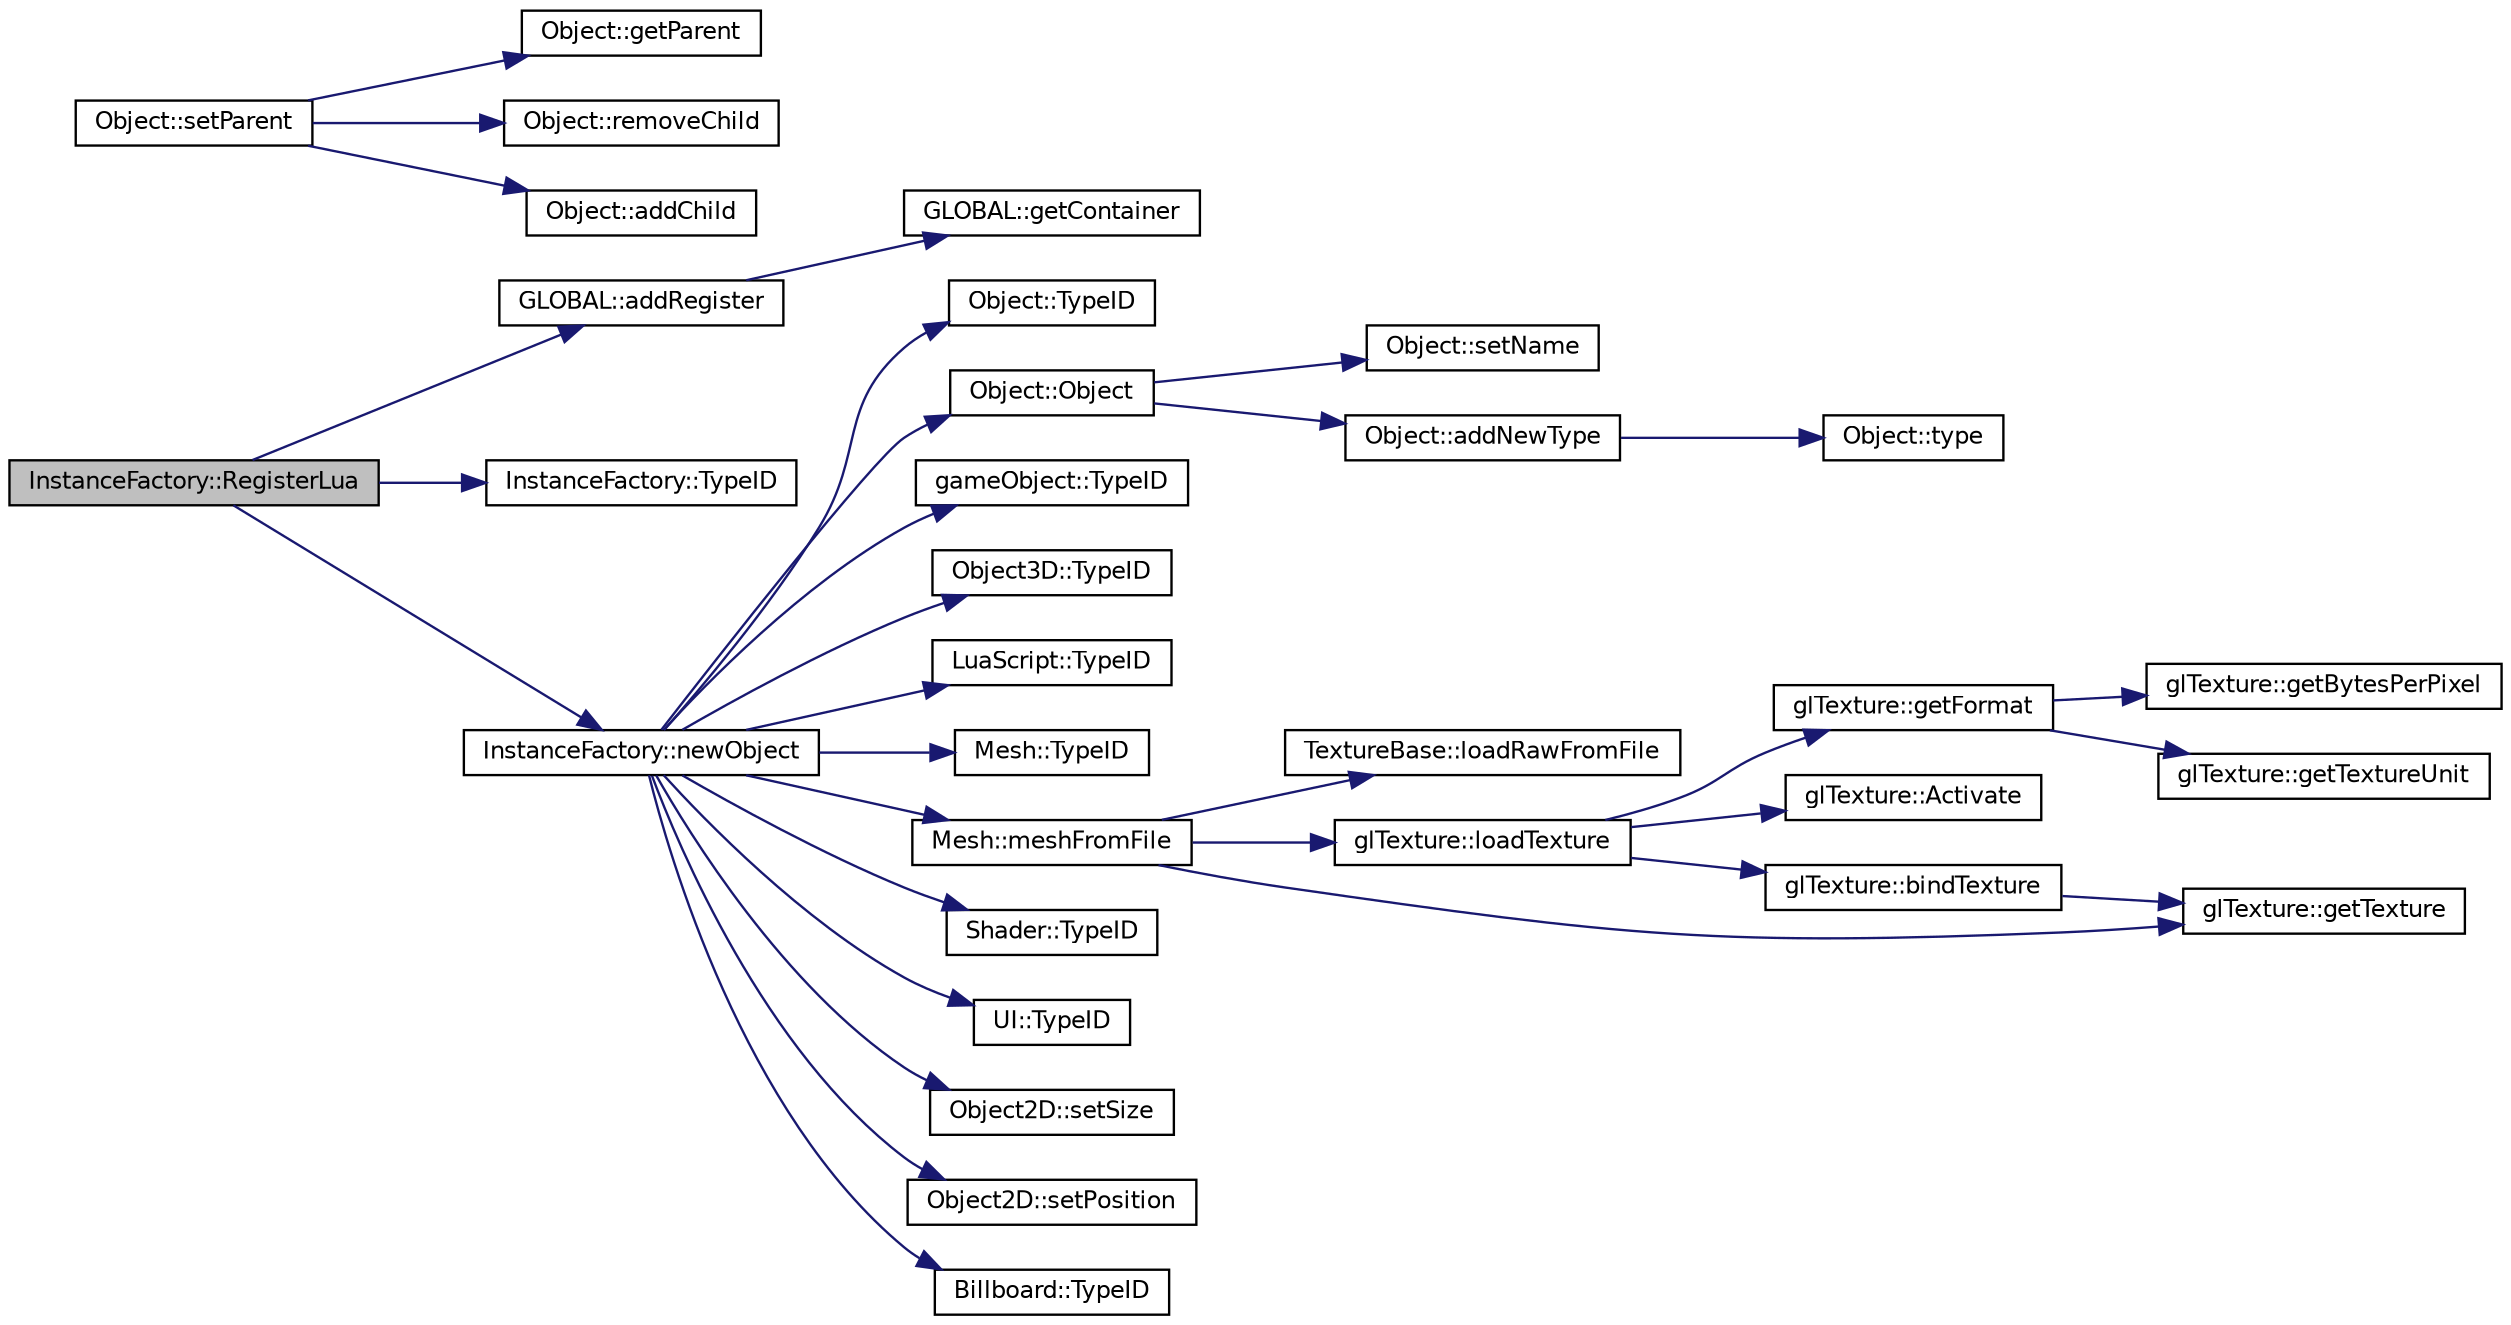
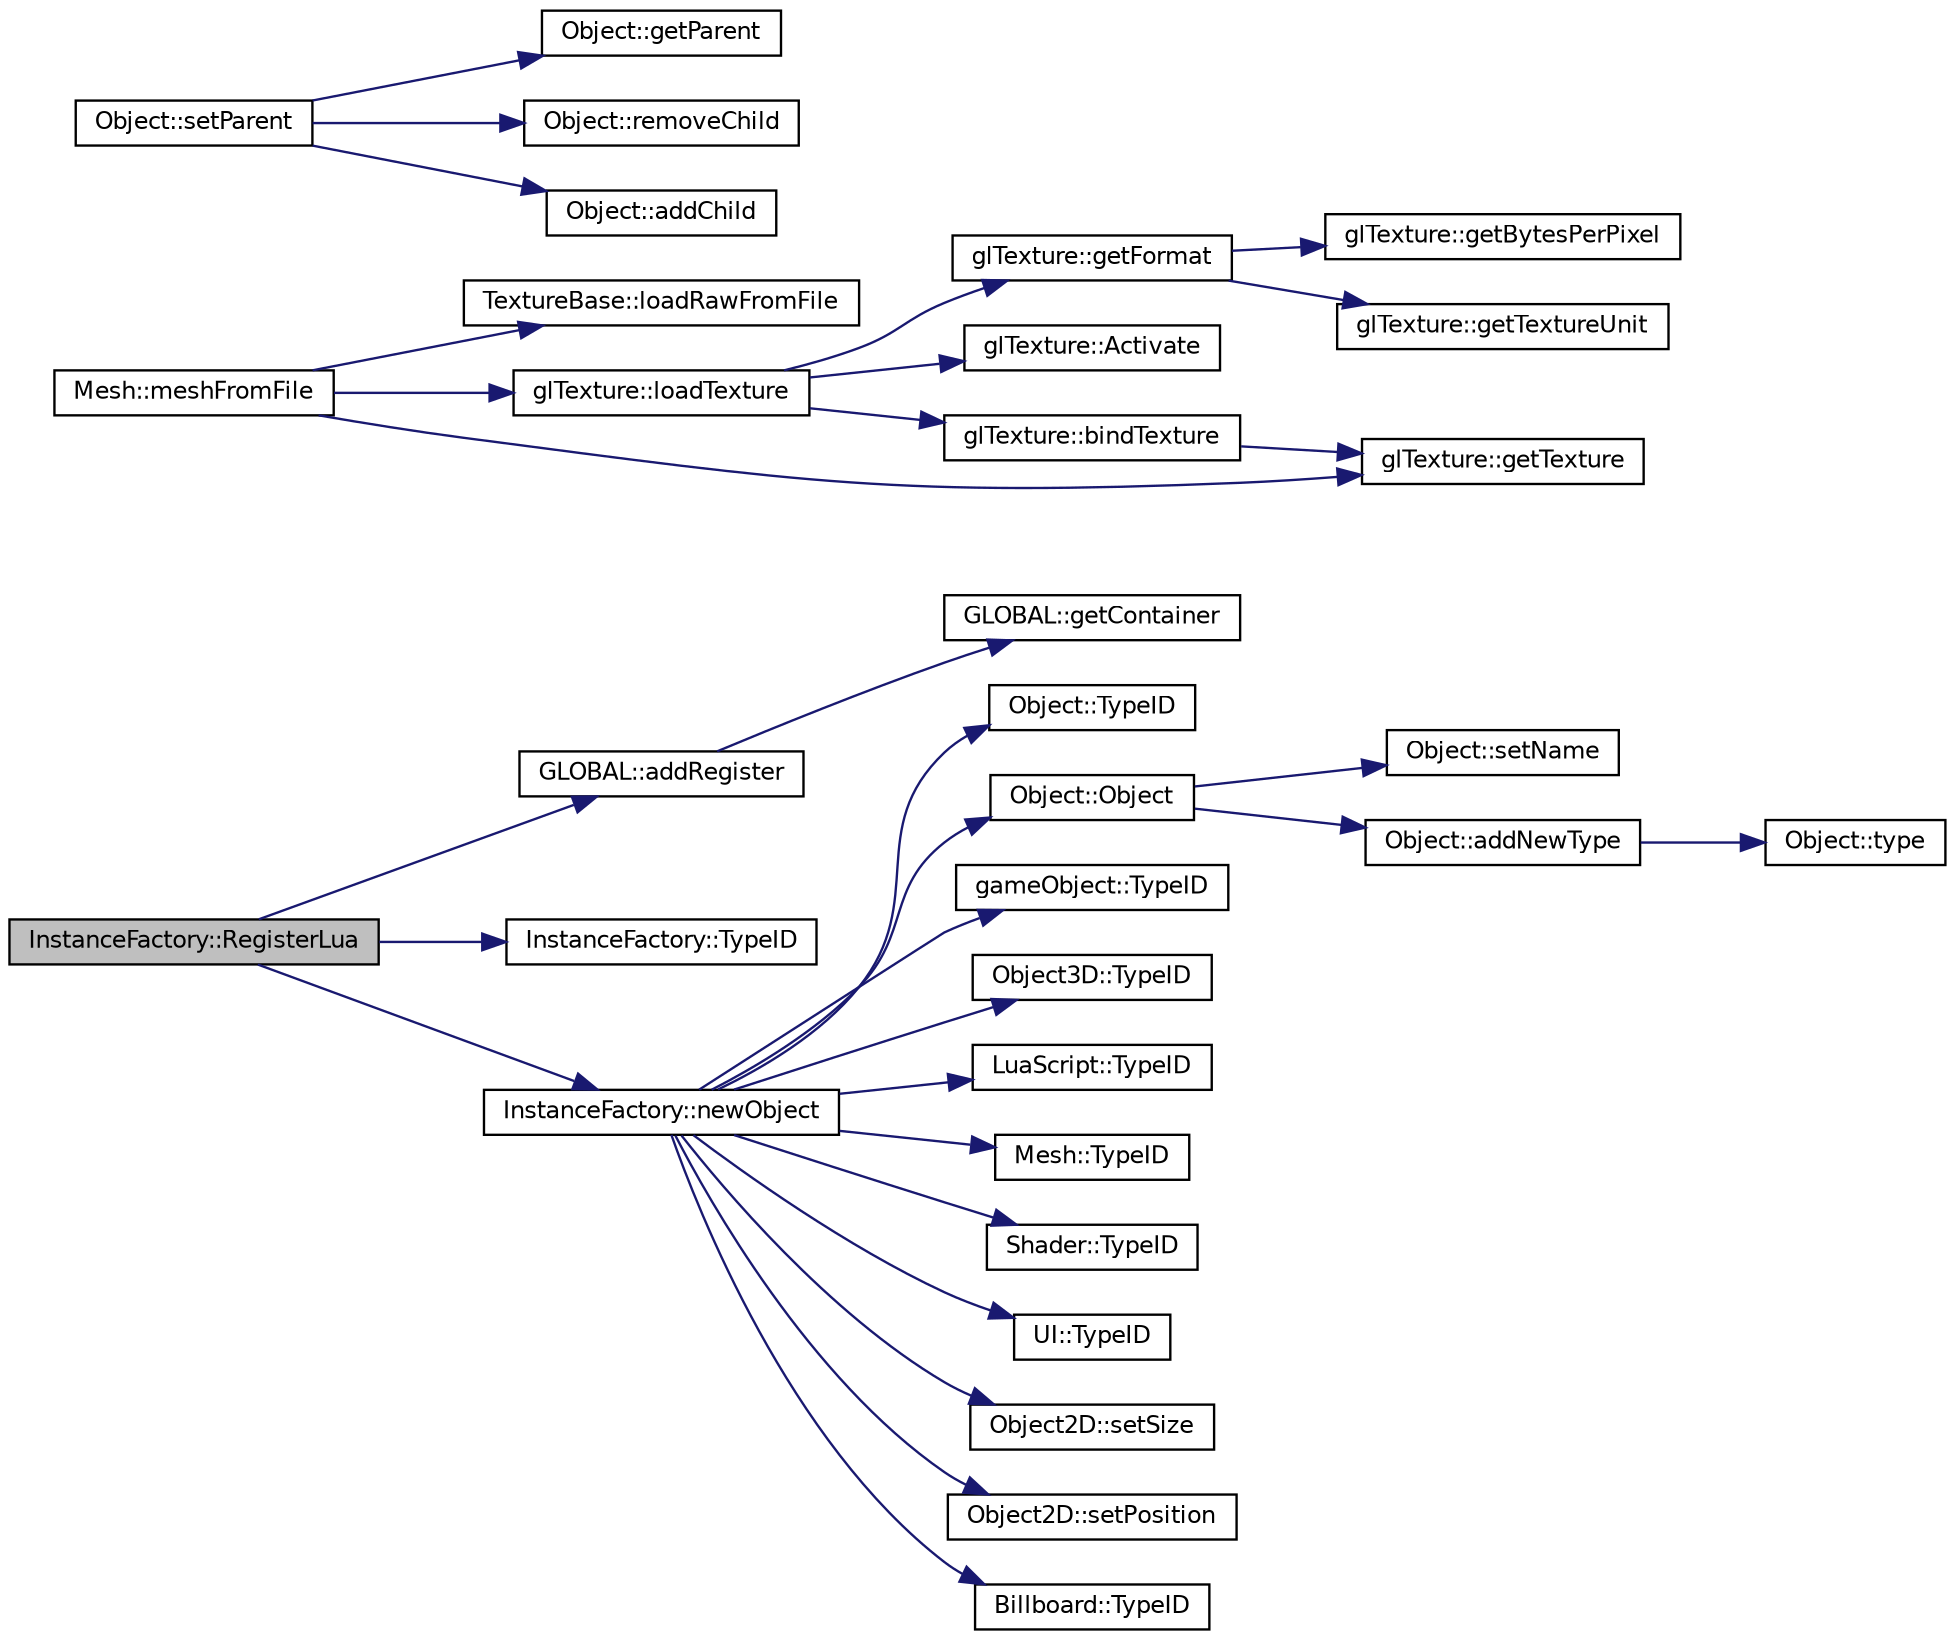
(835, 795) -> none
